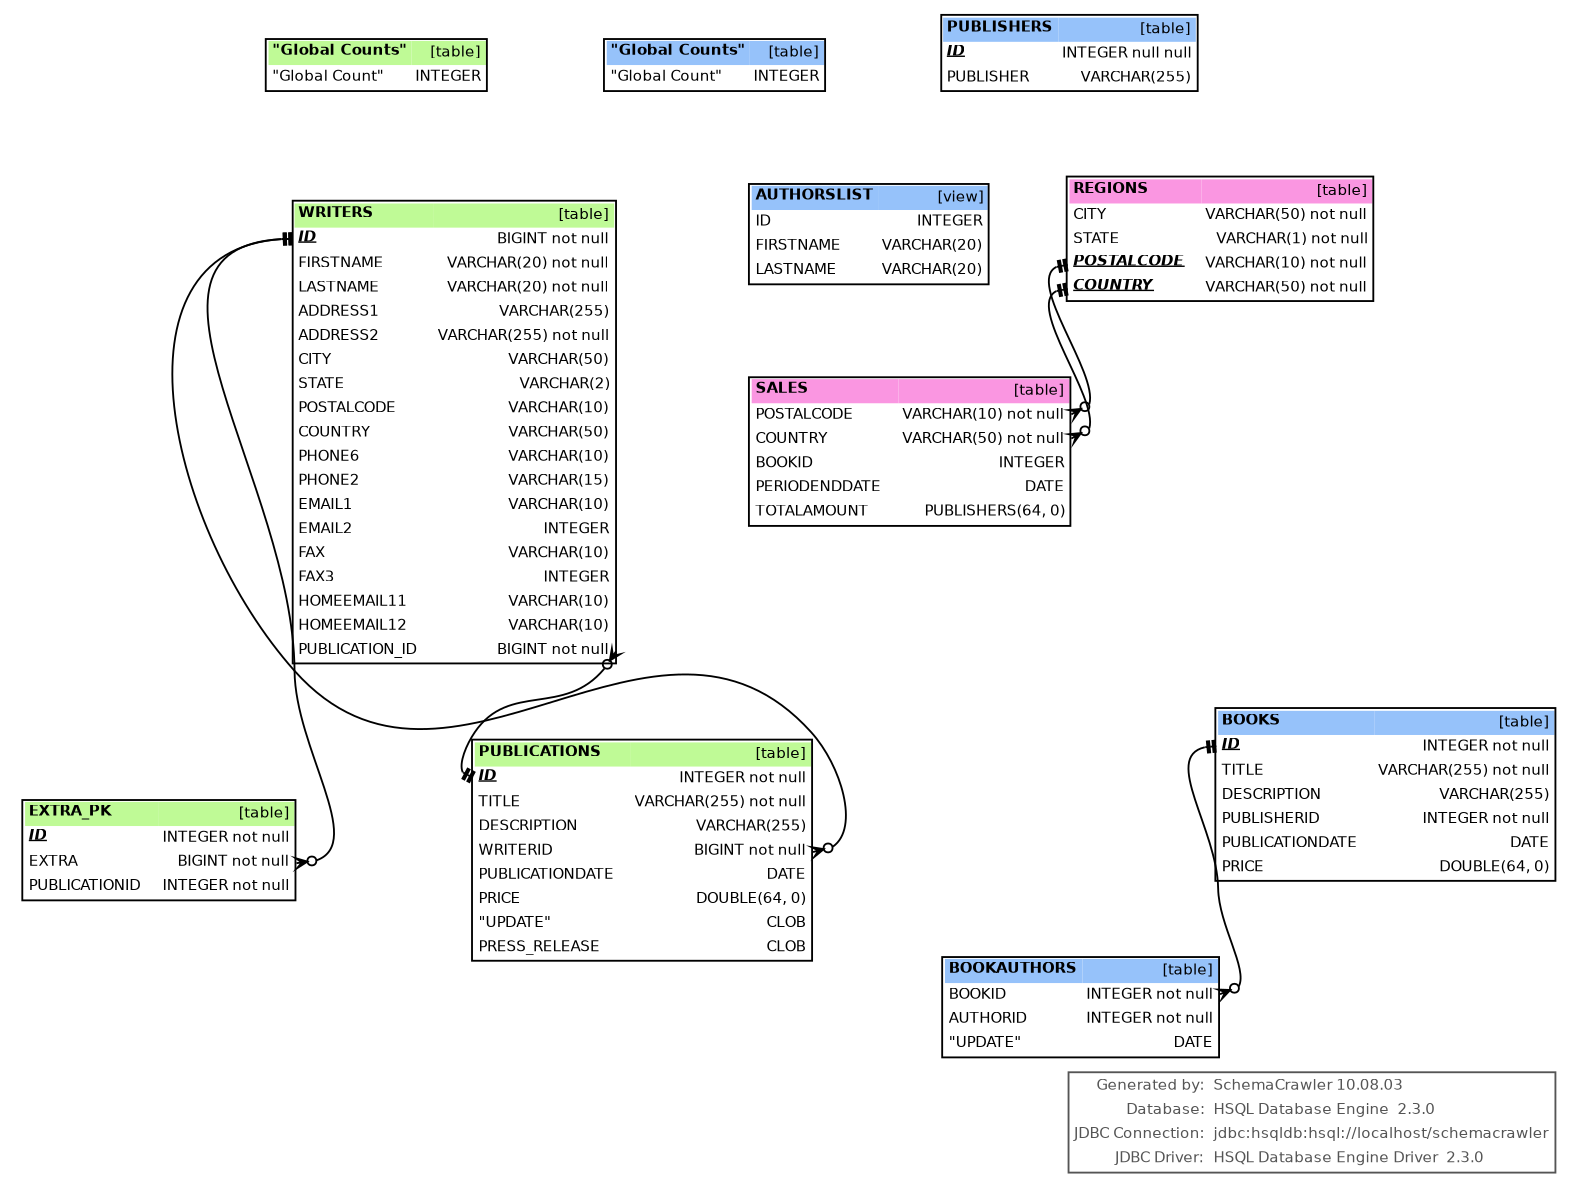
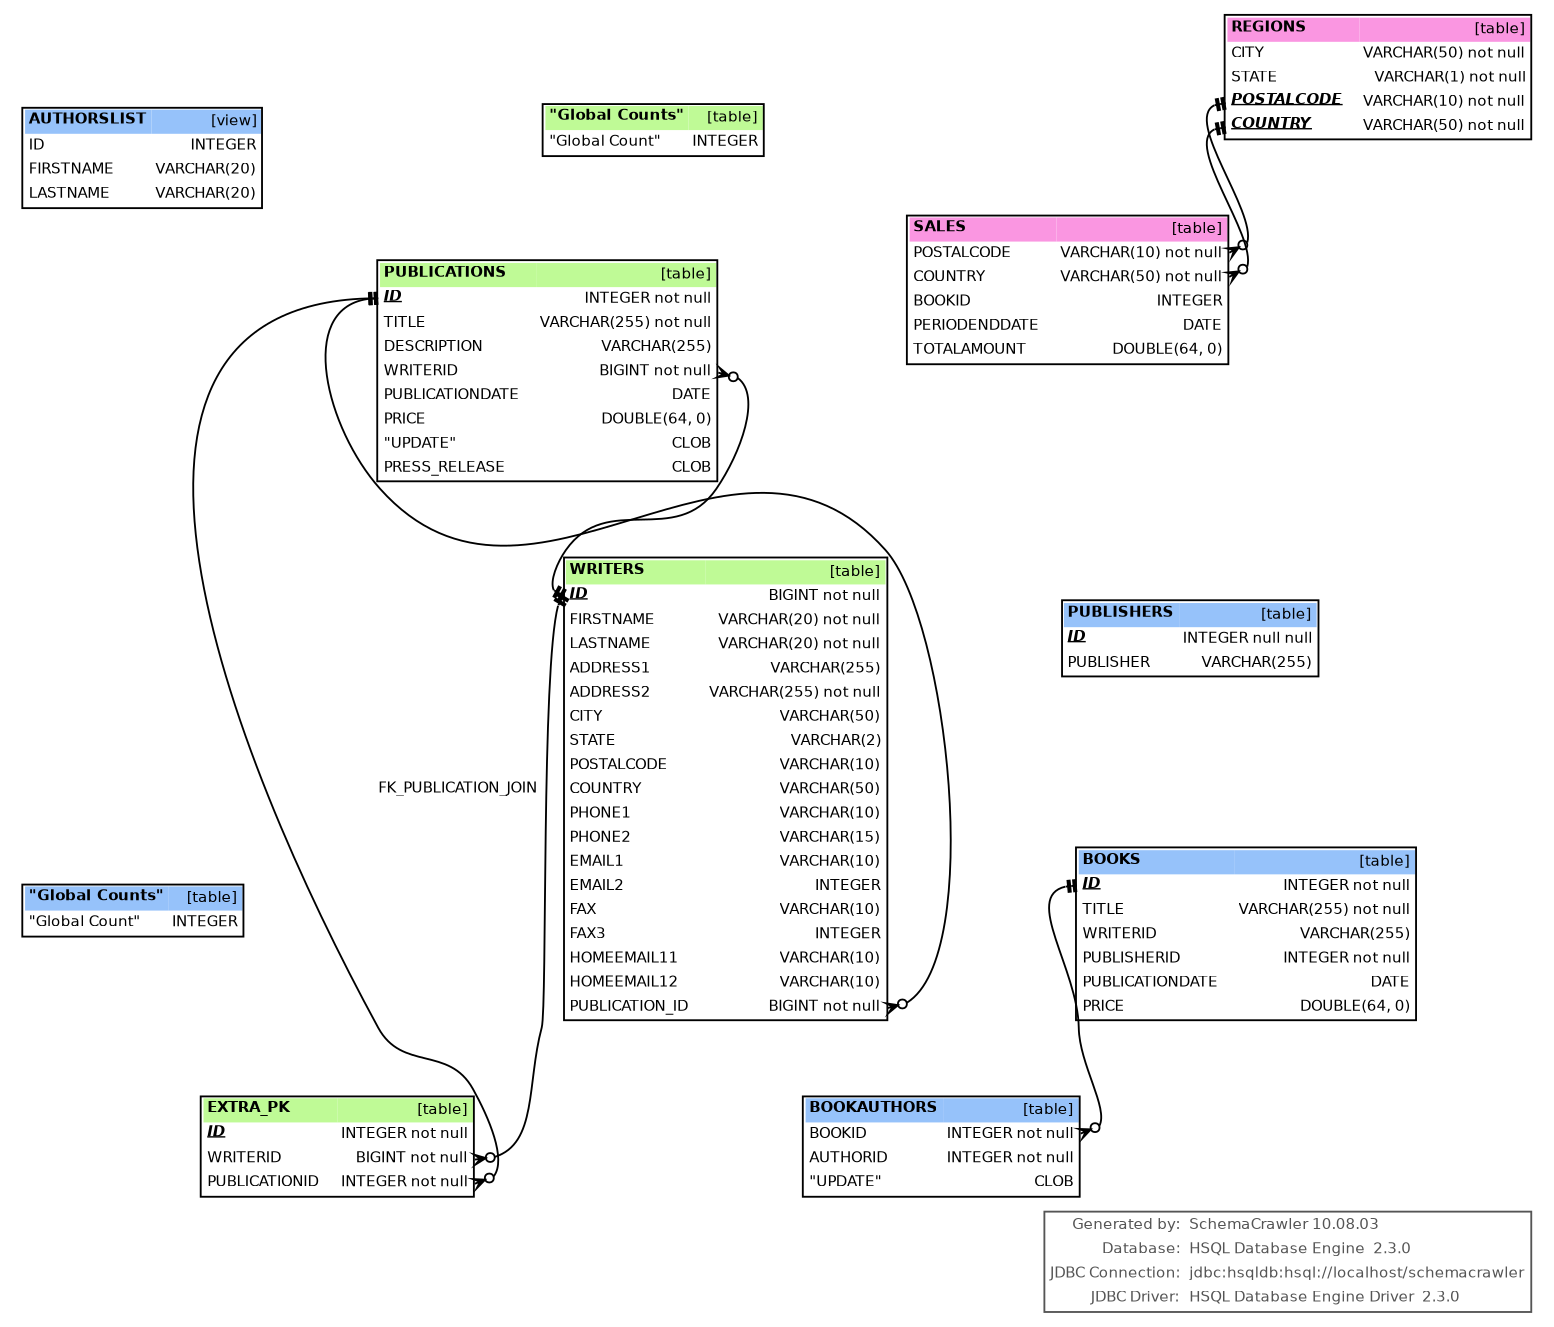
(330, 456) -> (601, 813)
(995, 511) -> (1168, 349)
none -> (245, 729)
(1272, 794) -> (1120, 934)
(54, 861) -> (244, 1158)
(1194, 1043) -> (1055, 1182)
